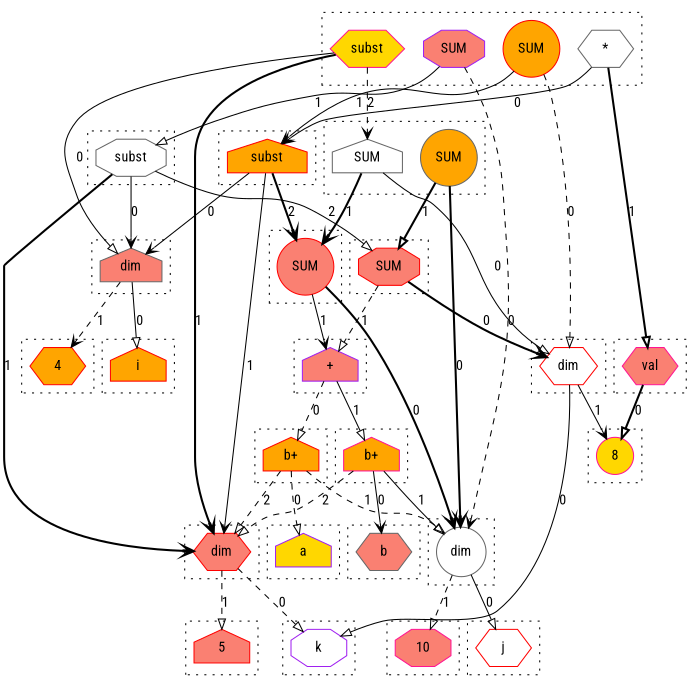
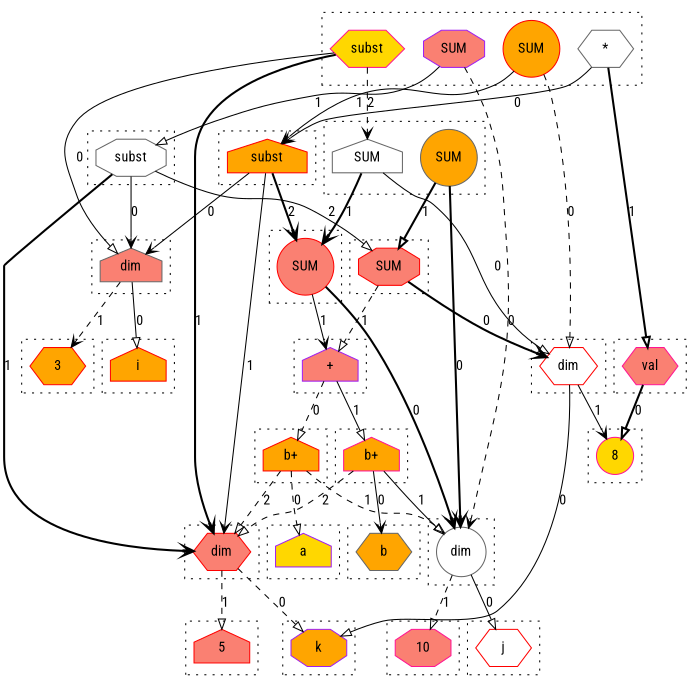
(58, 366) -> (58, 366)
(384, 552) -> (384, 552)
(319, 648) -> (319, 648)
